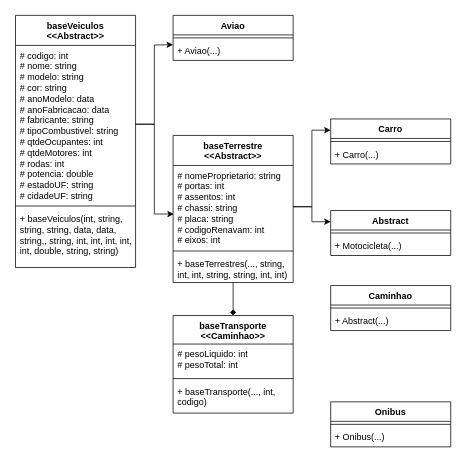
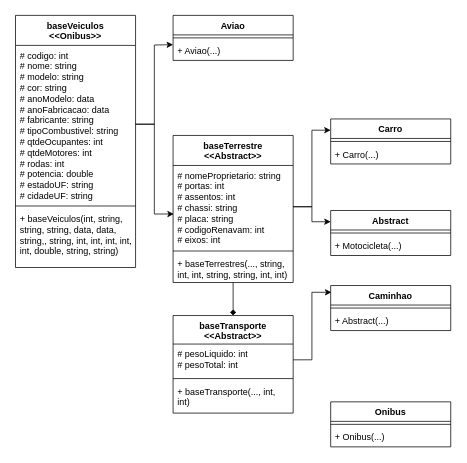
(75, 31) -> (75, 31)
(233, 331) -> (233, 331)
none -> (304, 360)
(234, 397) -> (234, 397)
